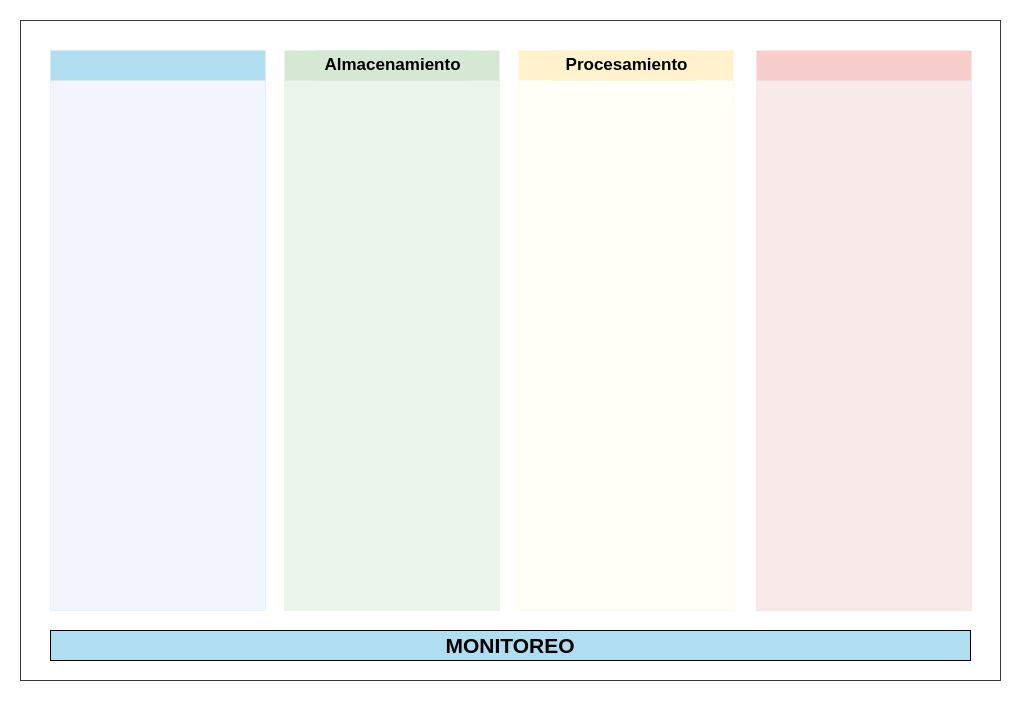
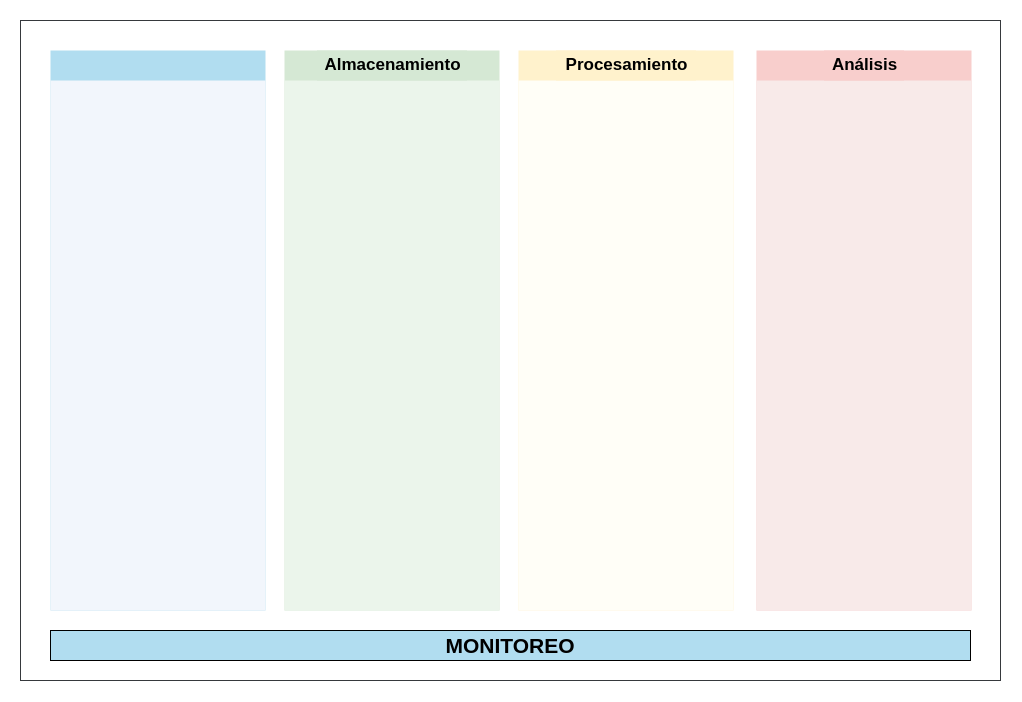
none -> (864, 66)
